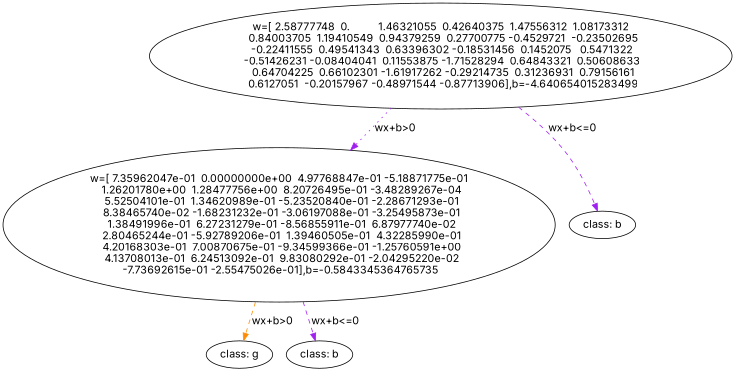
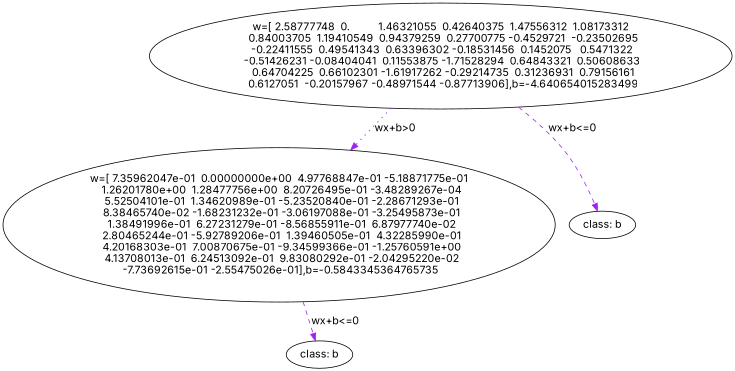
(239, 355) -> none
